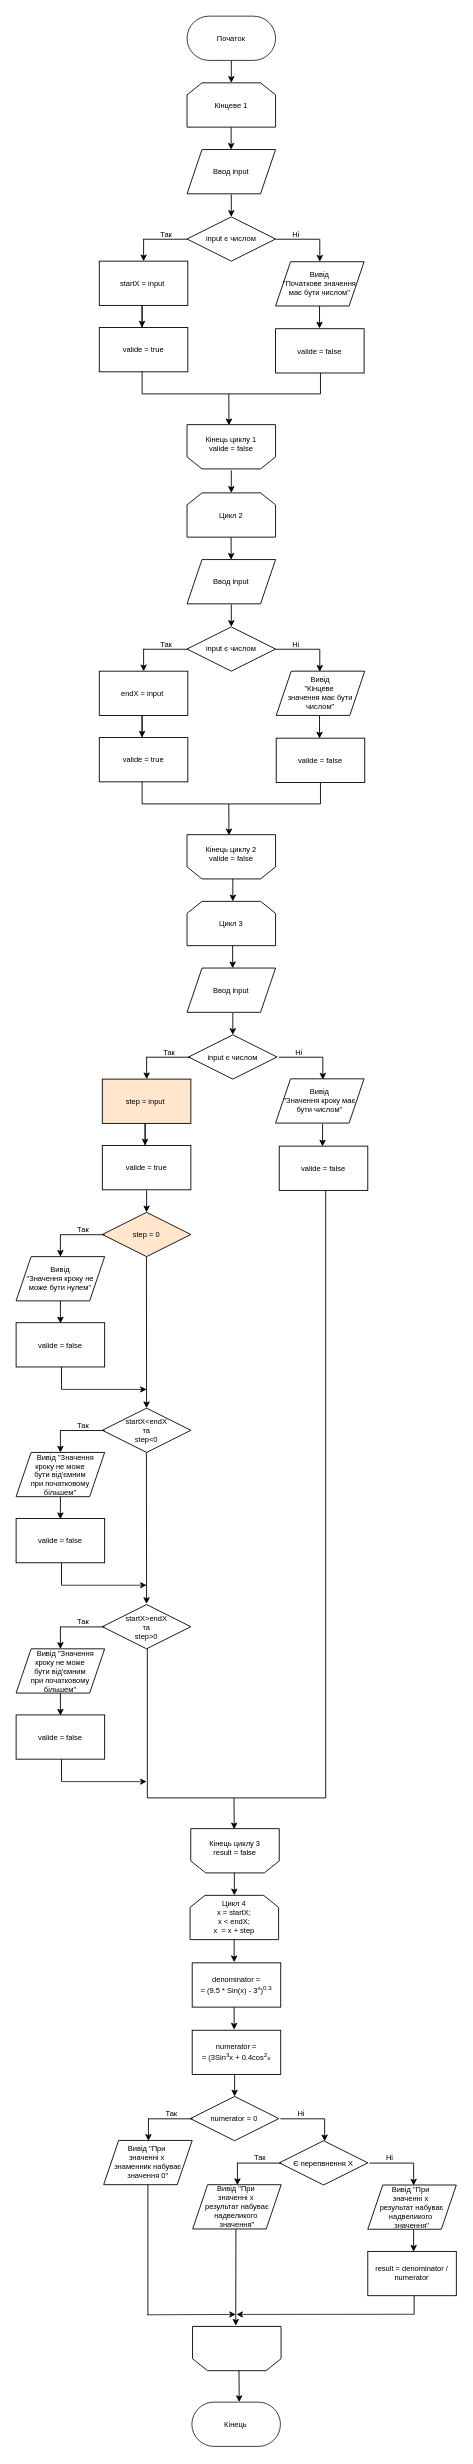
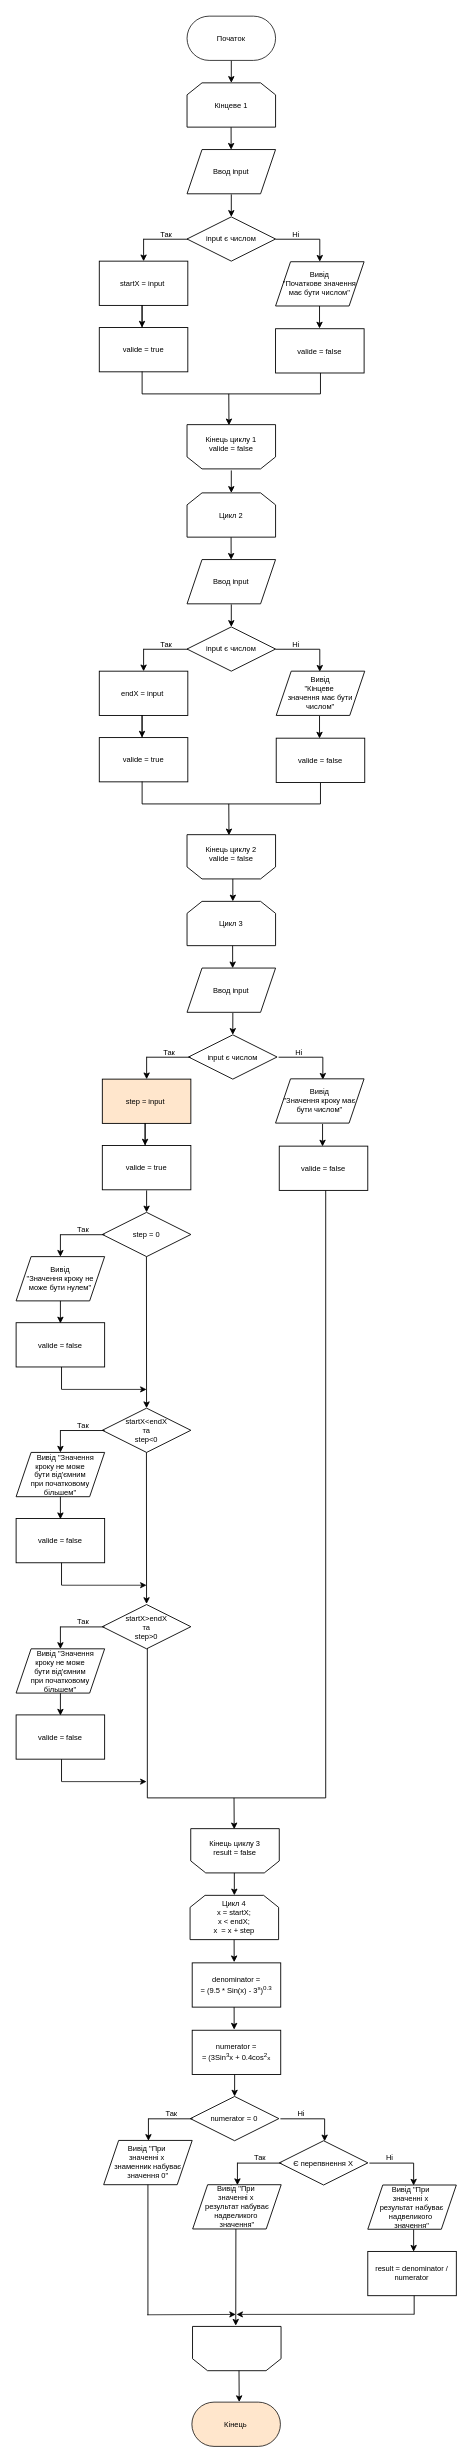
(147, 1234) -> (147, 1234)
(236, 2425) -> (236, 2425)
